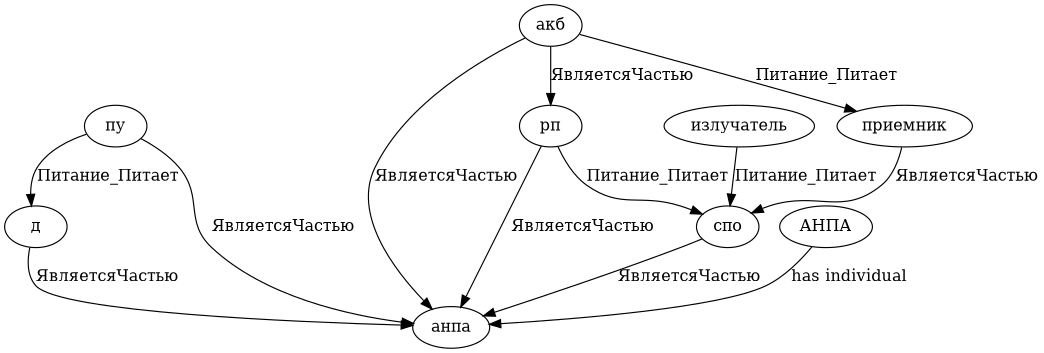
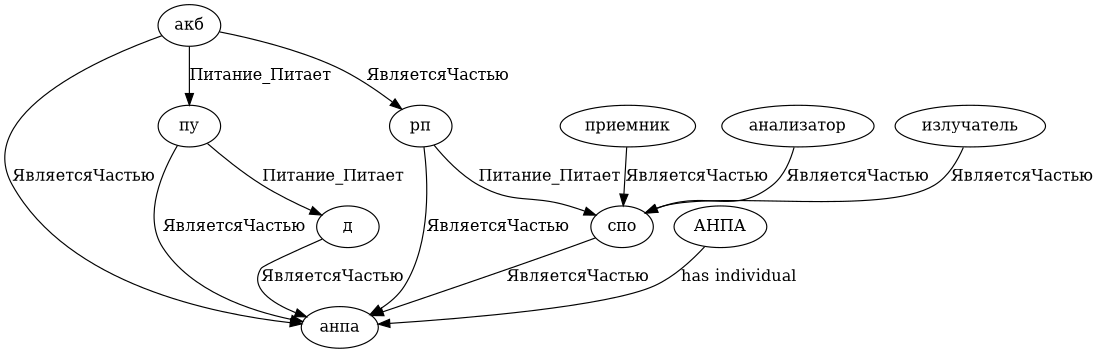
(713, 71) -> (189, 70)
none -> (798, 126)
(806, 176) -> (1022, 176)
